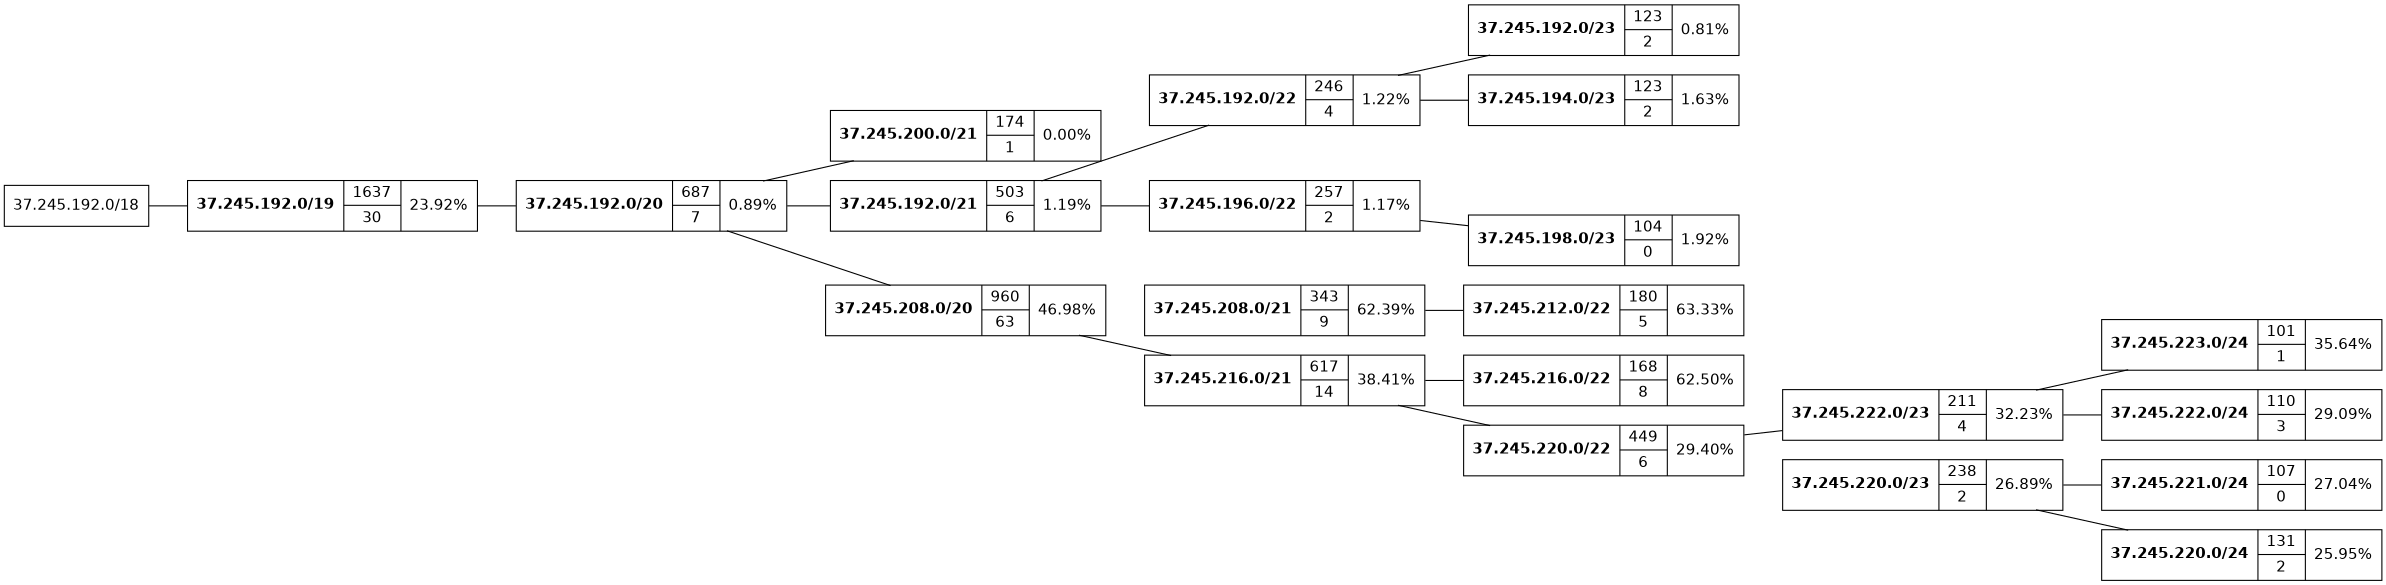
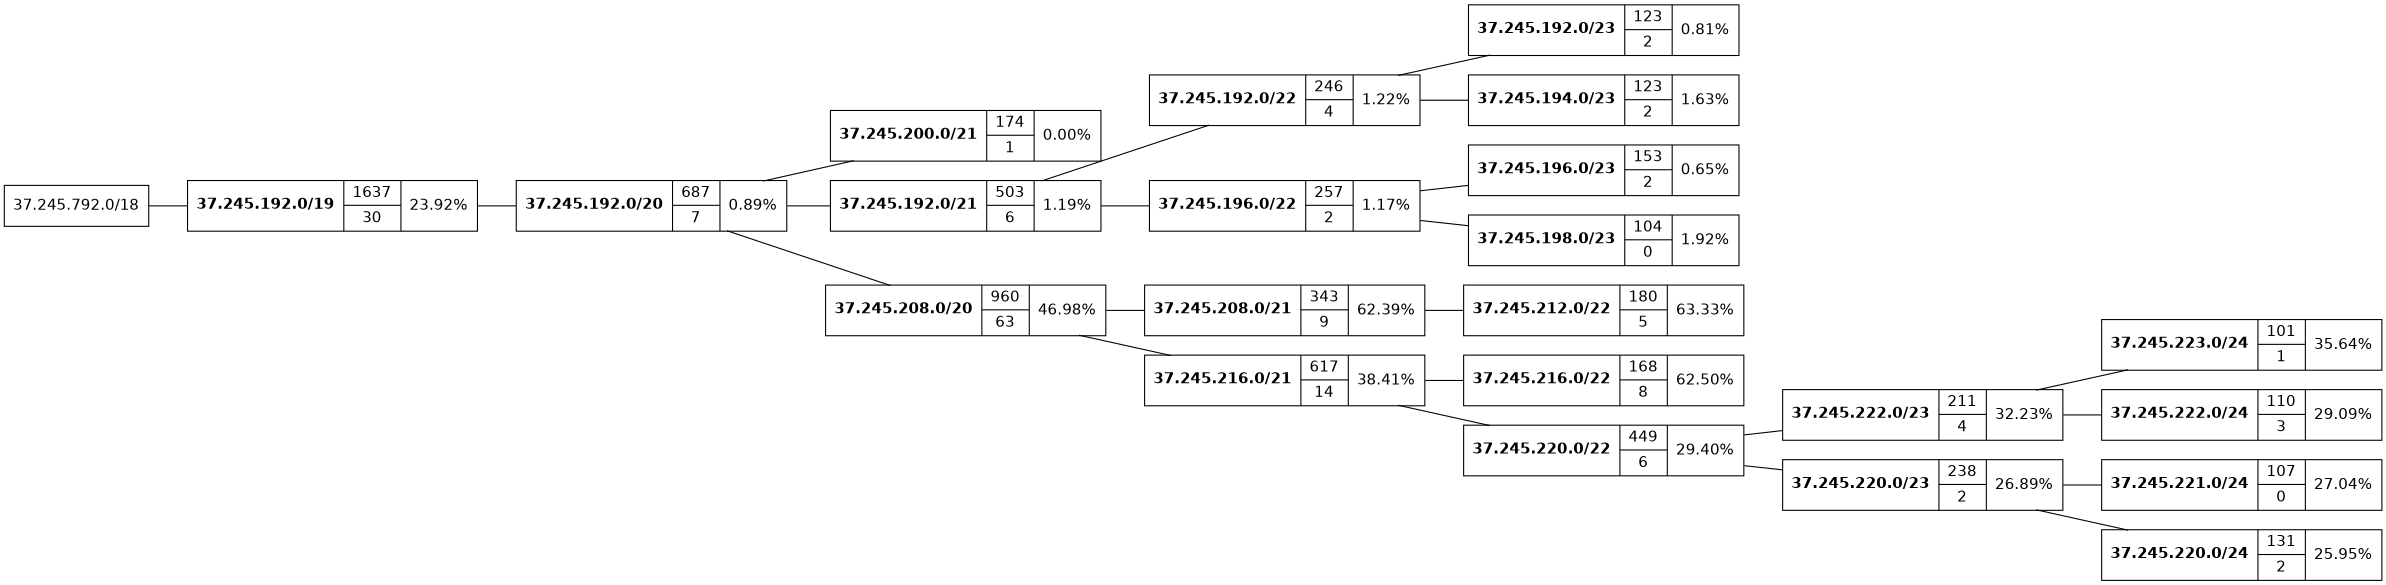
none -> (1604, 170)
(77, 206) -> (77, 206)
none -> (1125, 310)
none -> (1763, 468)
